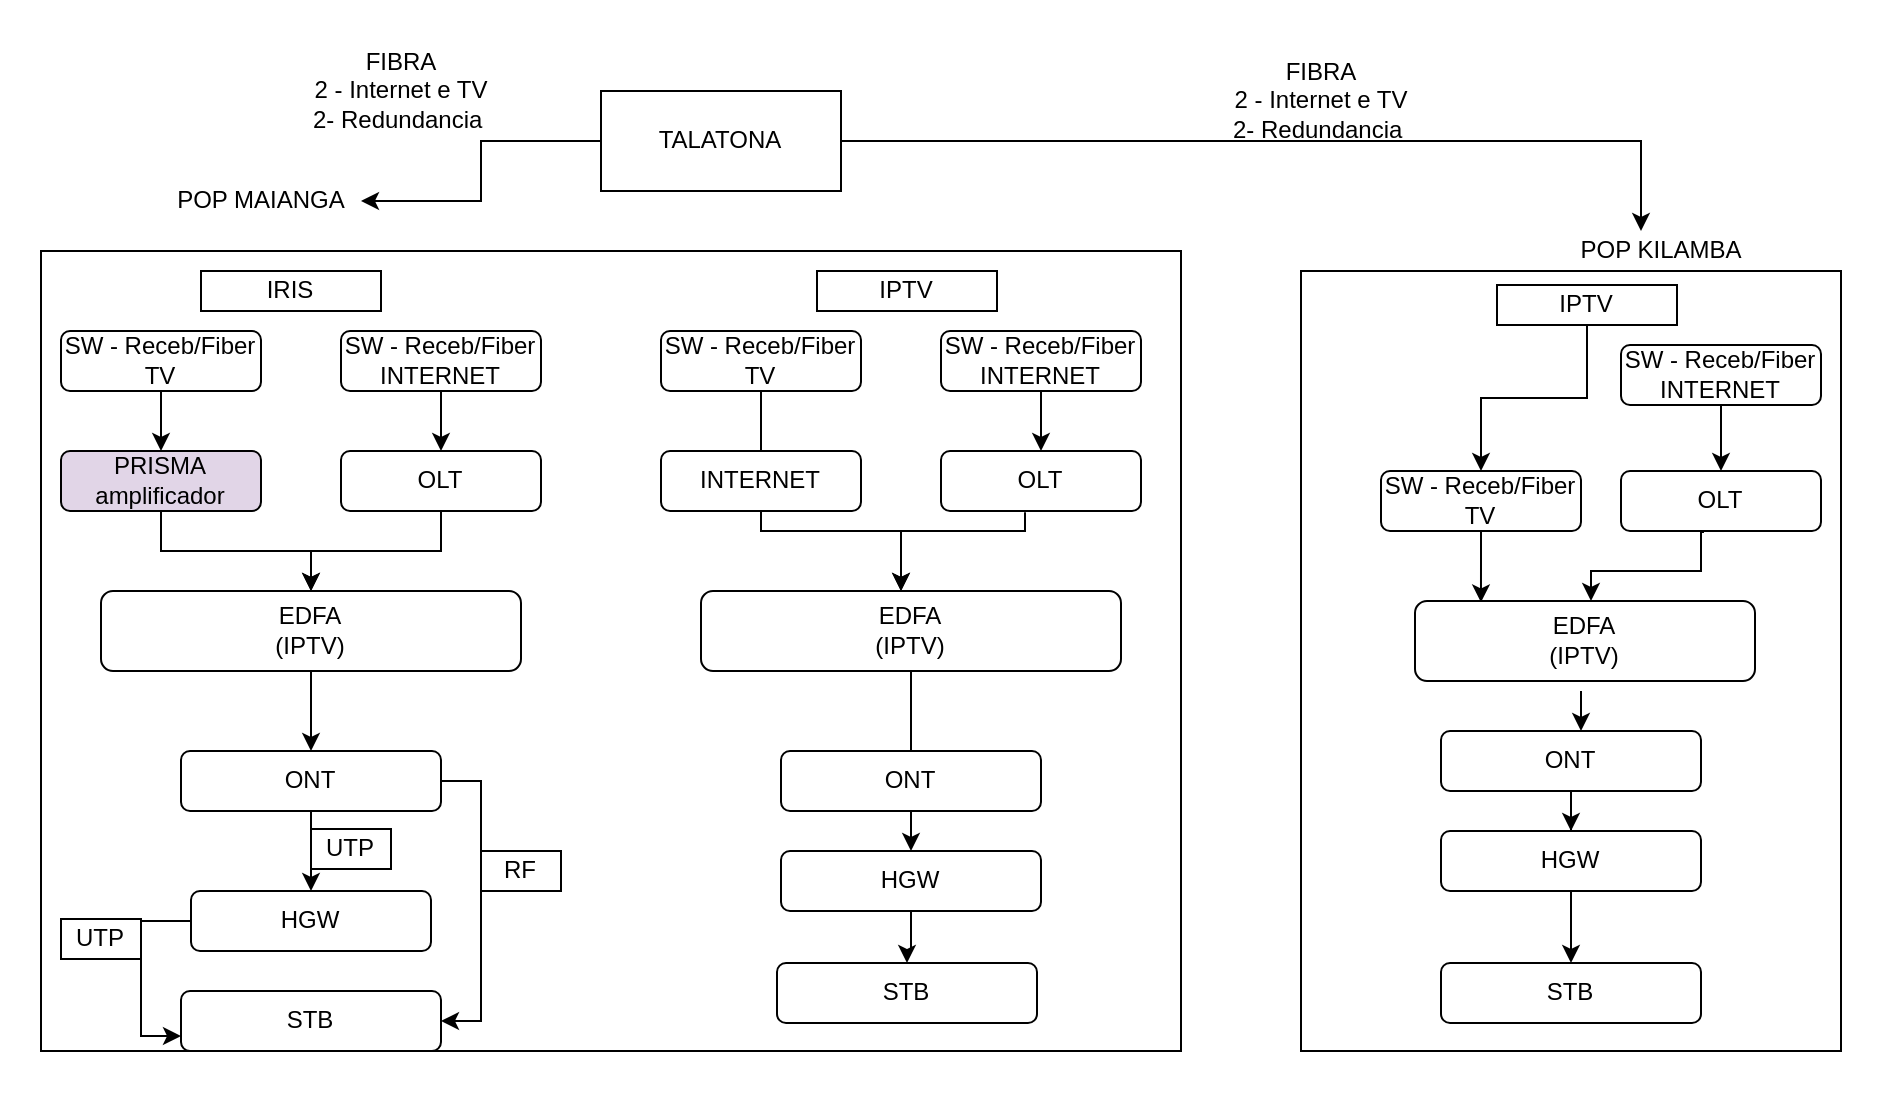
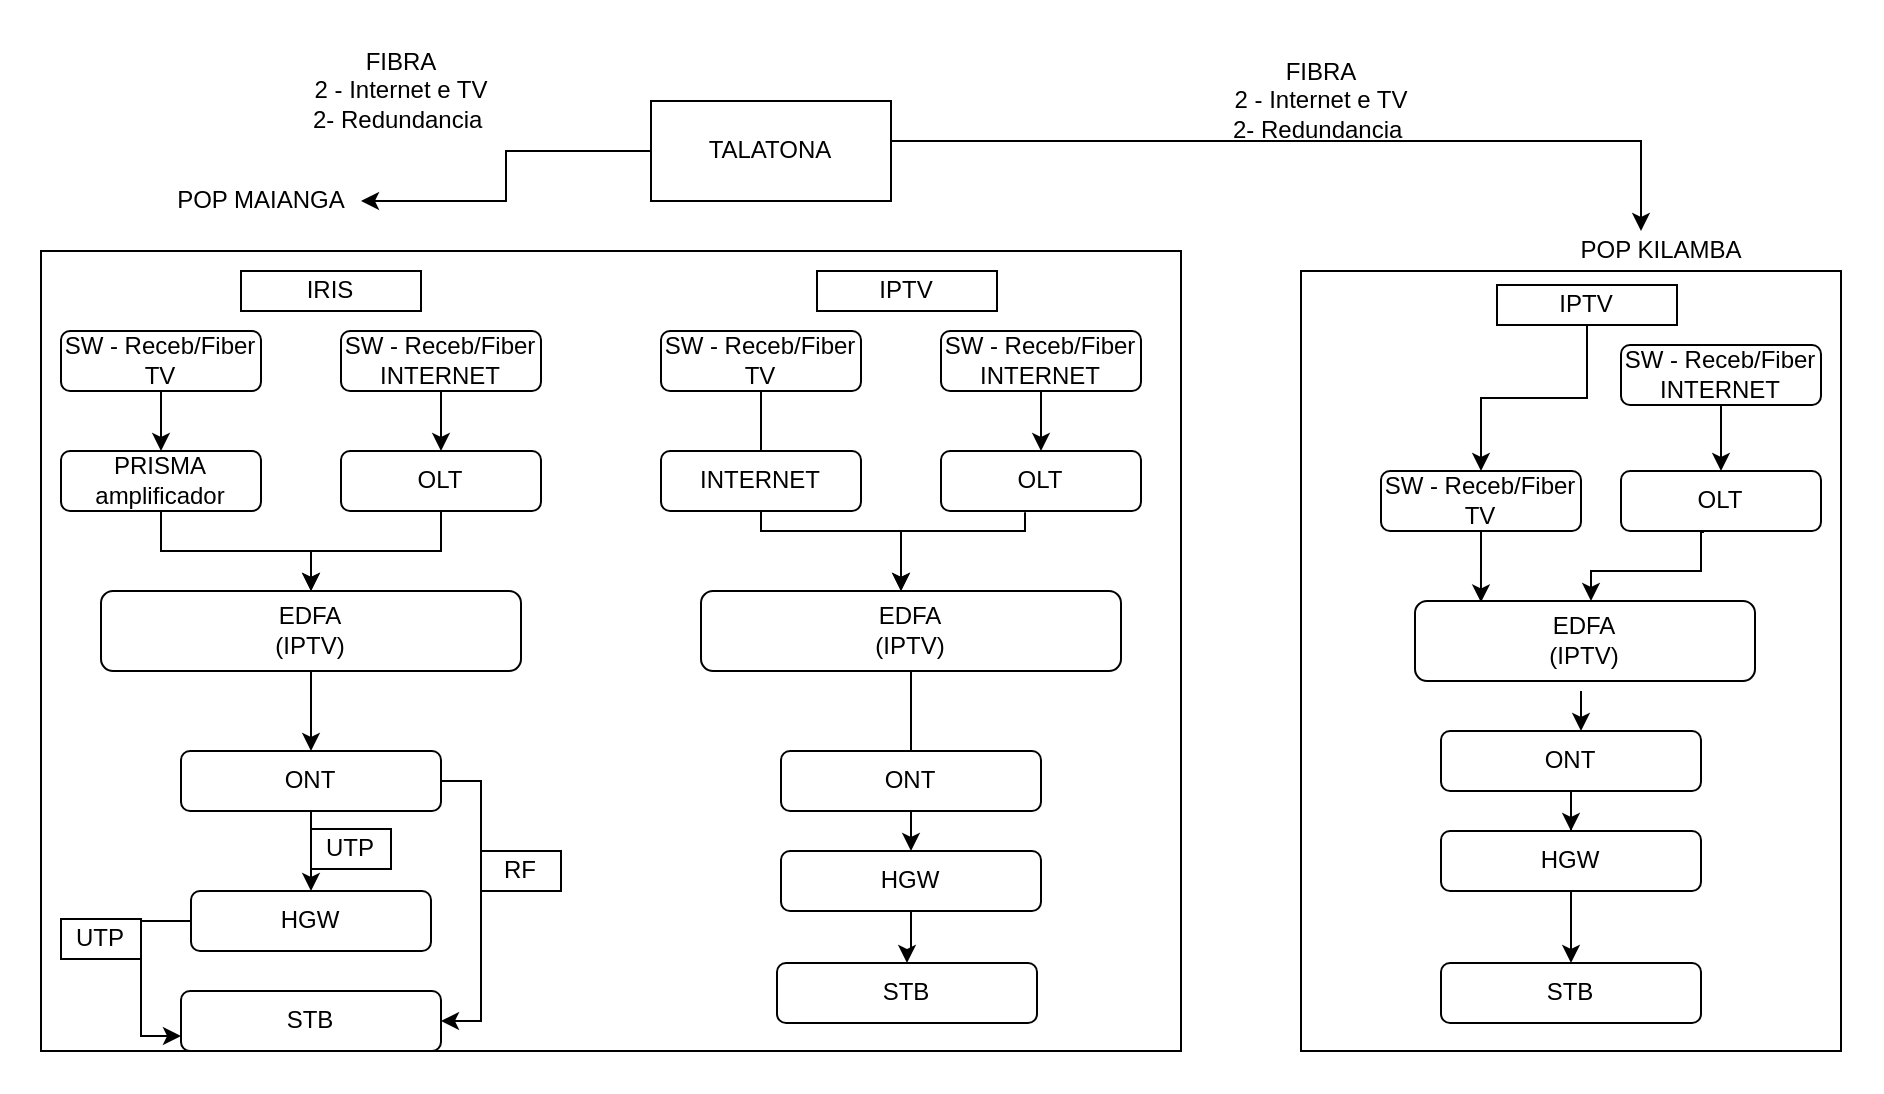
(721, 141) -> (771, 151)
(291, 291) -> (331, 291)
(161, 481) -> (161, 481)
